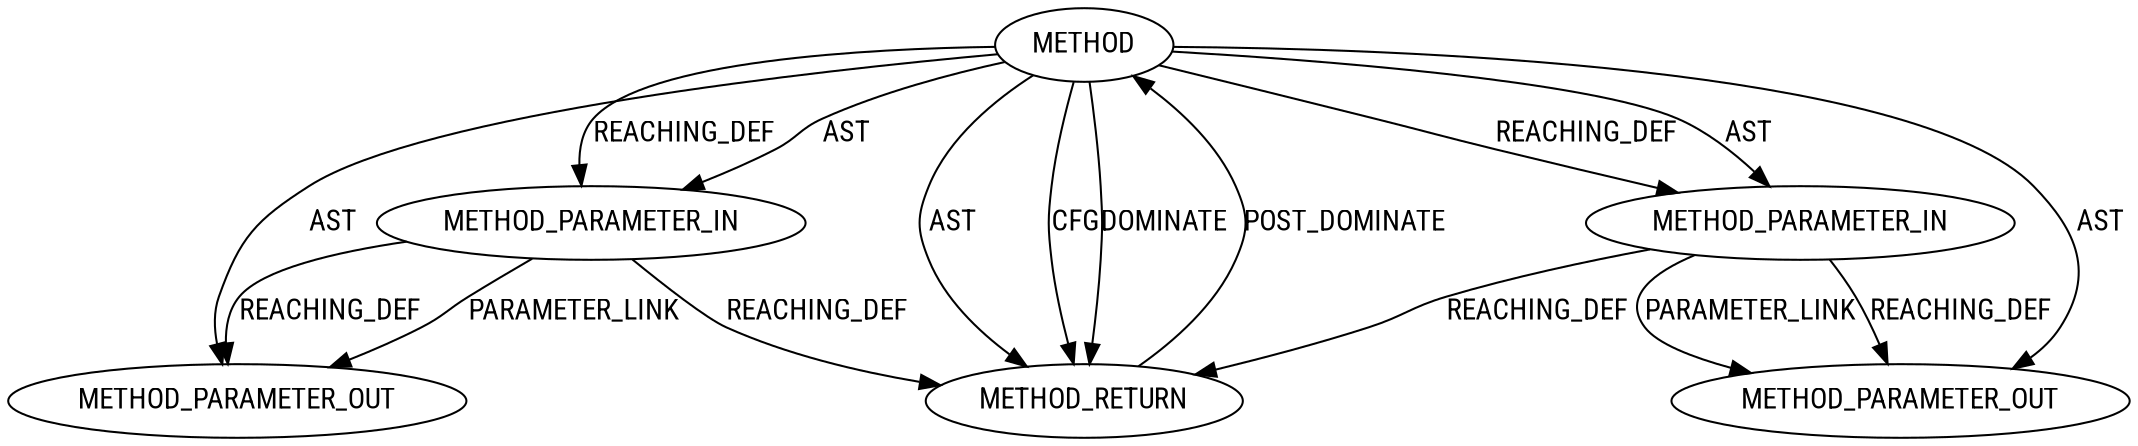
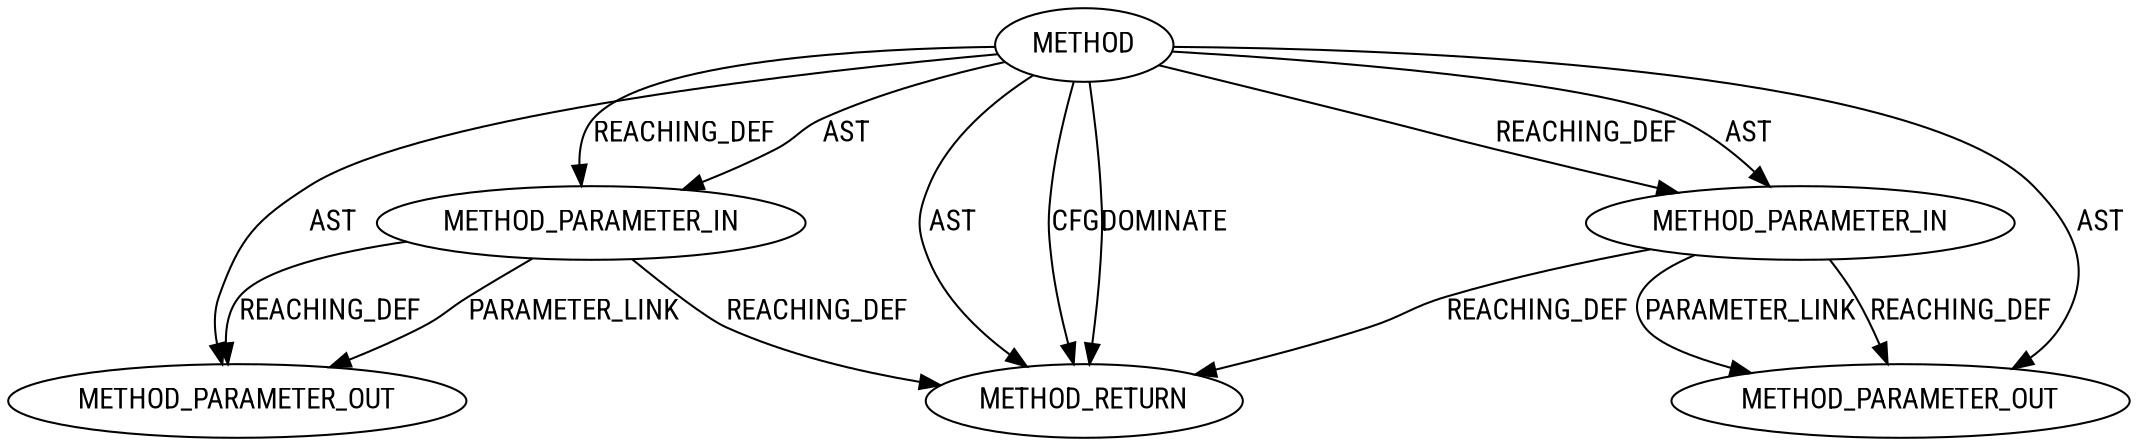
(1245, 230) -> none
